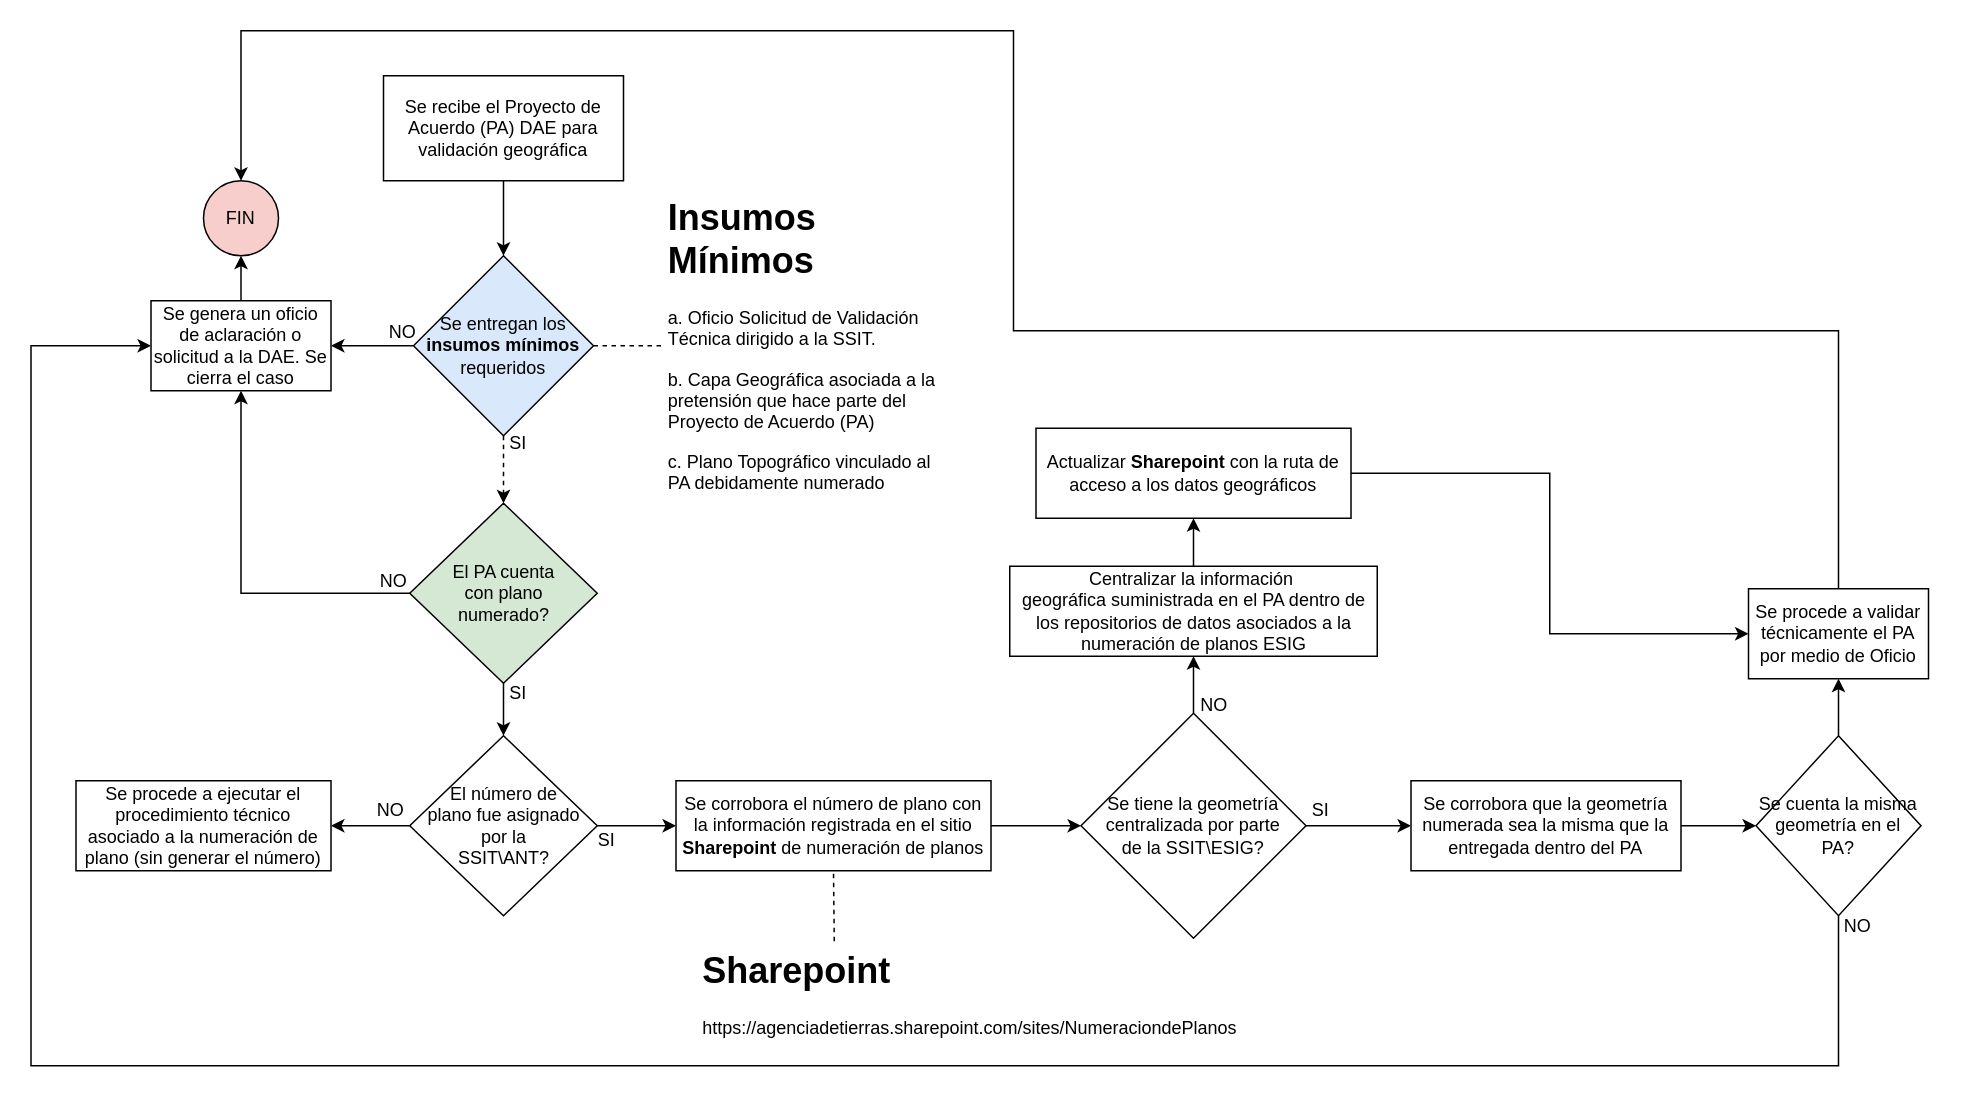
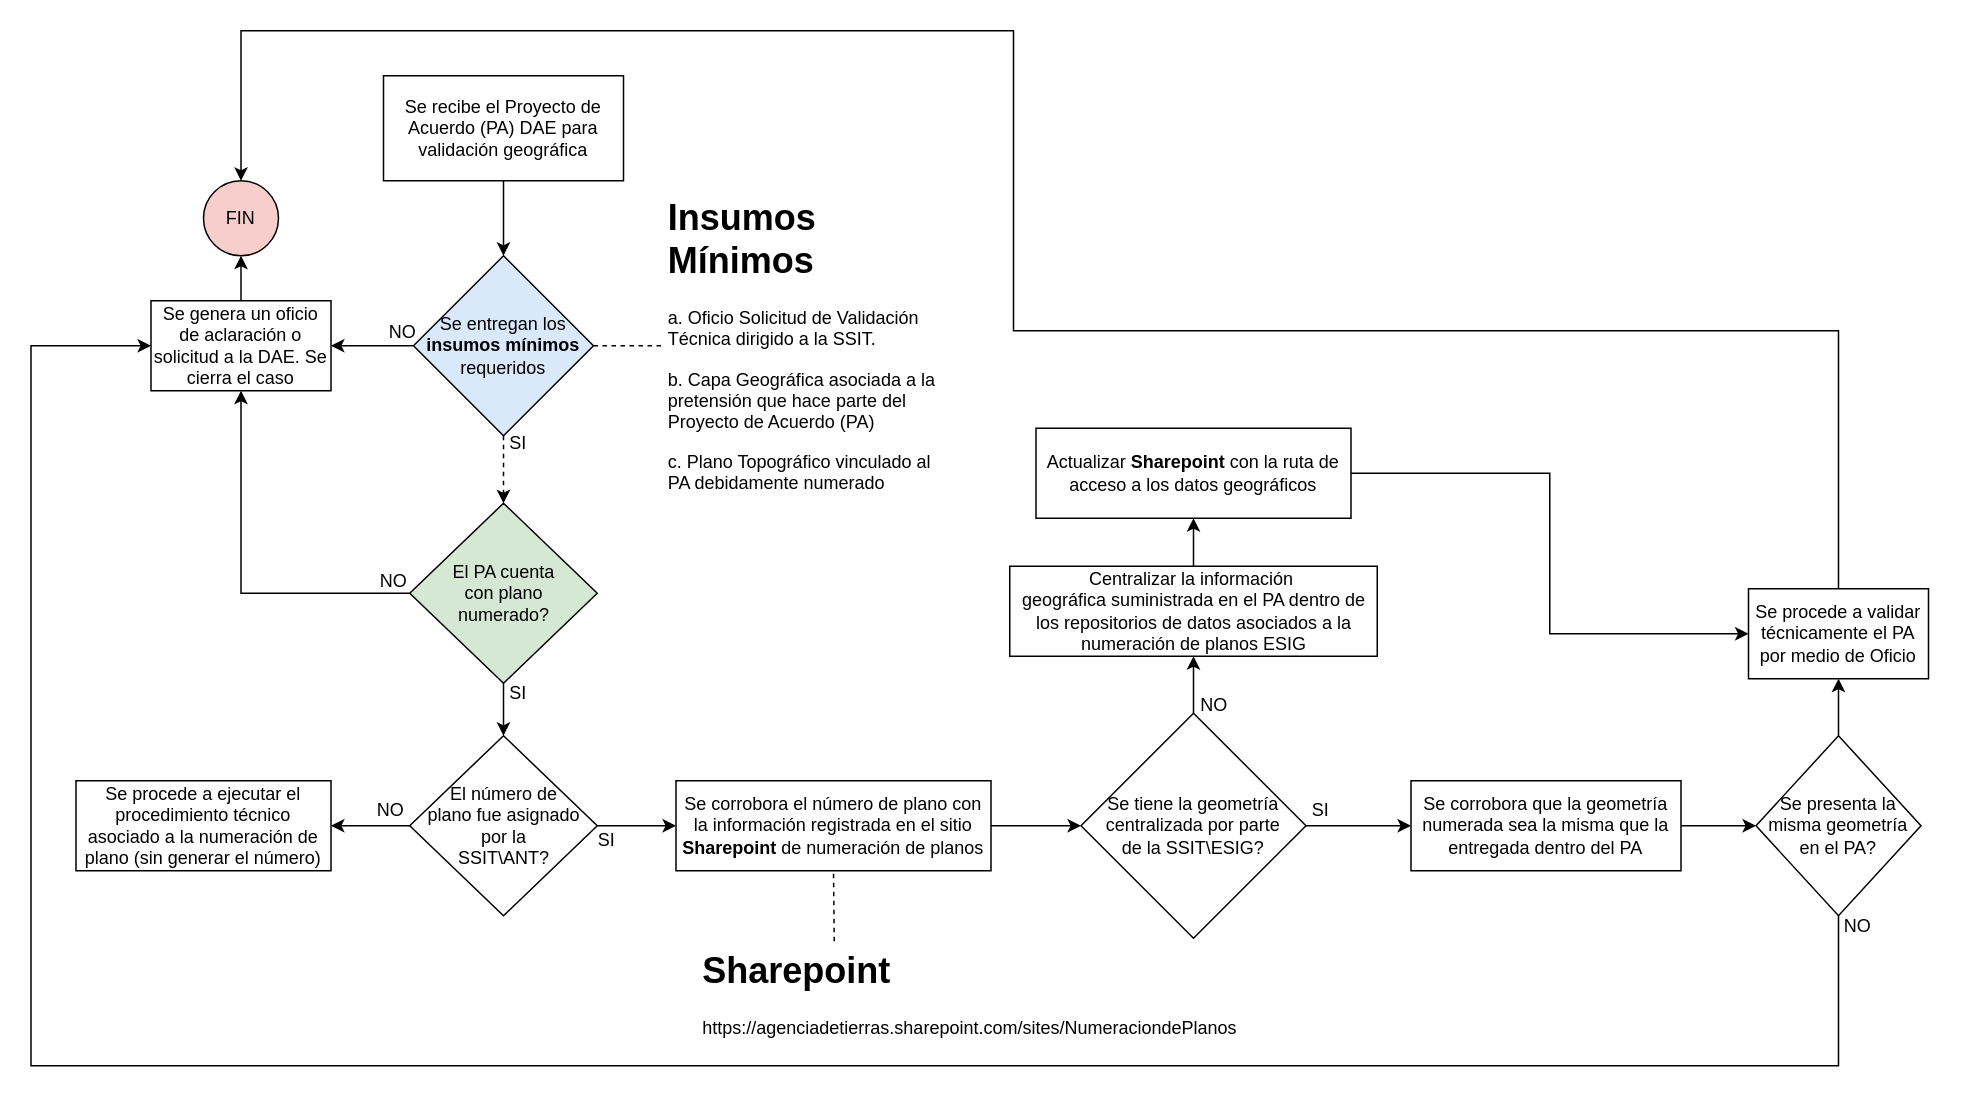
(1838, 826) -> (1838, 826)
